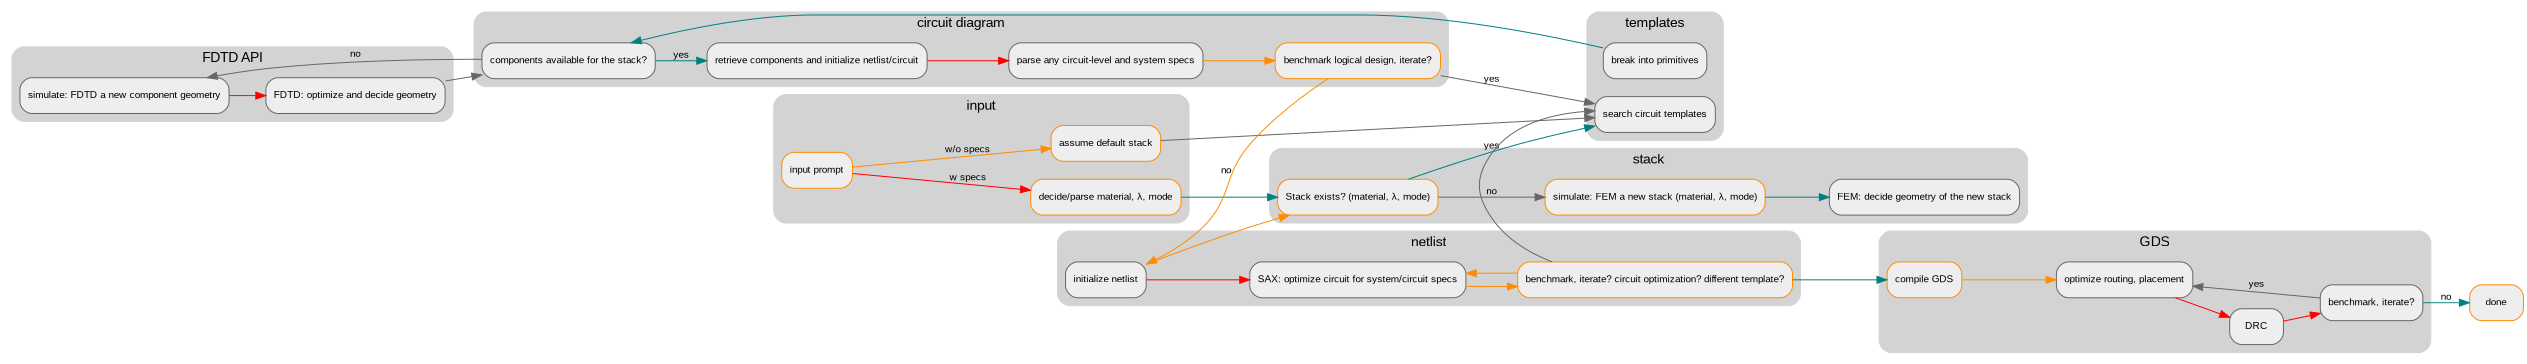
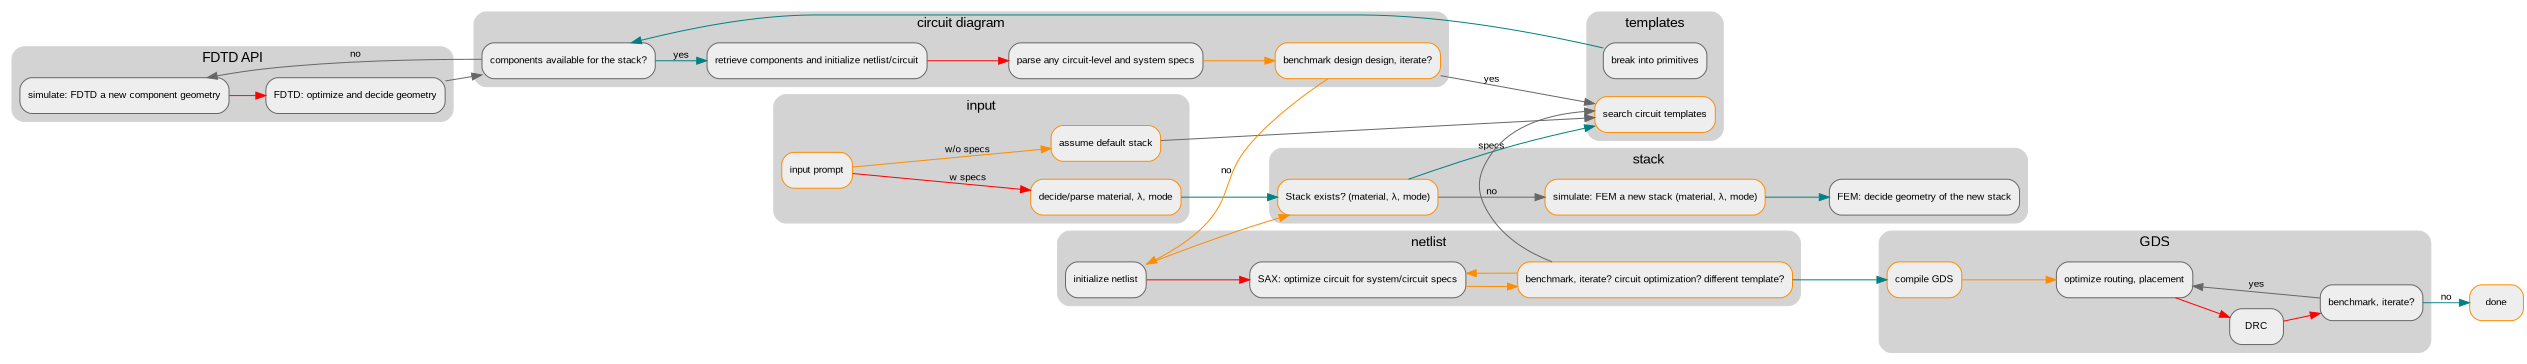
(1358, 61) -> (1358, 61)
(1655, 115) -> (1655, 115)
(1492, 146) -> (1492, 146)
